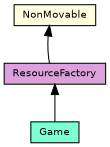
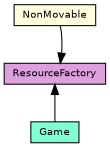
(48, 50) -> (62, 39)
